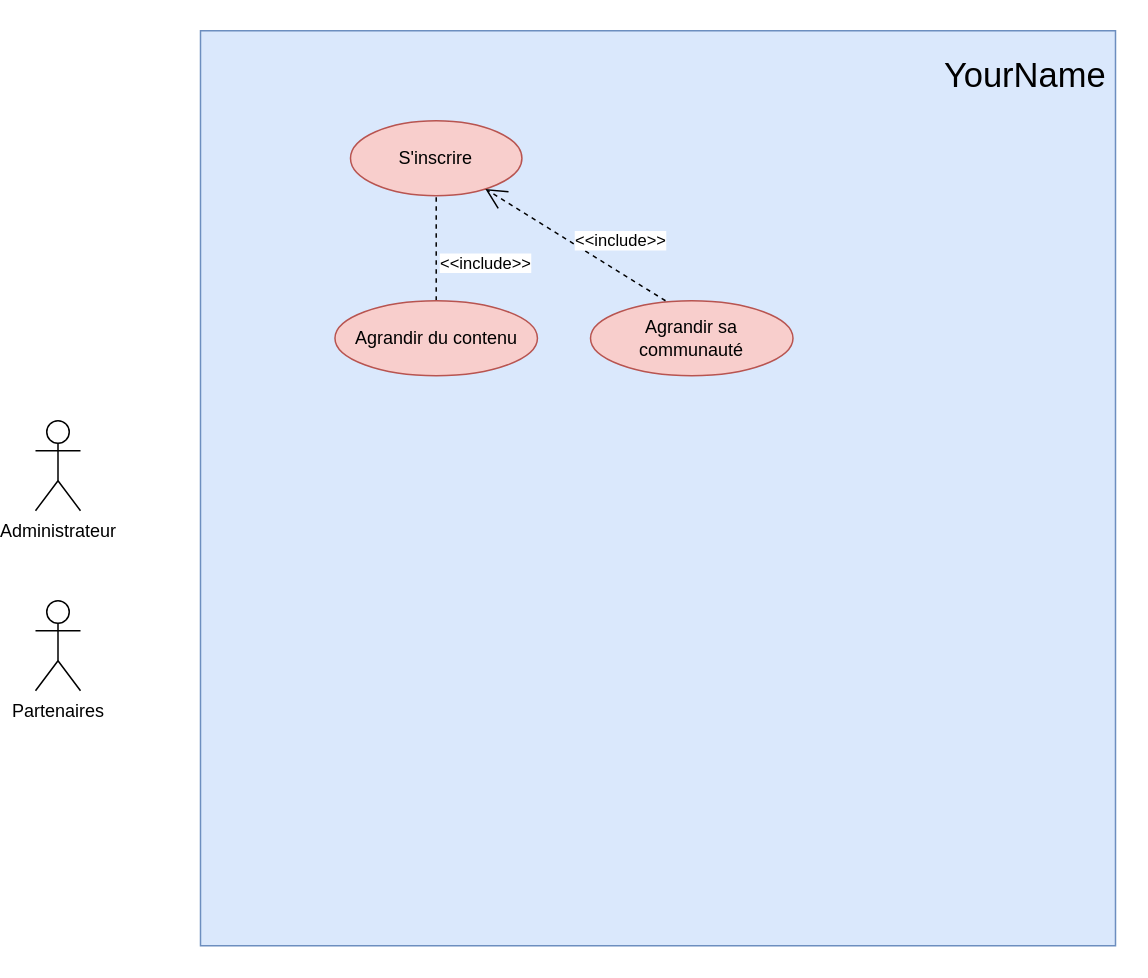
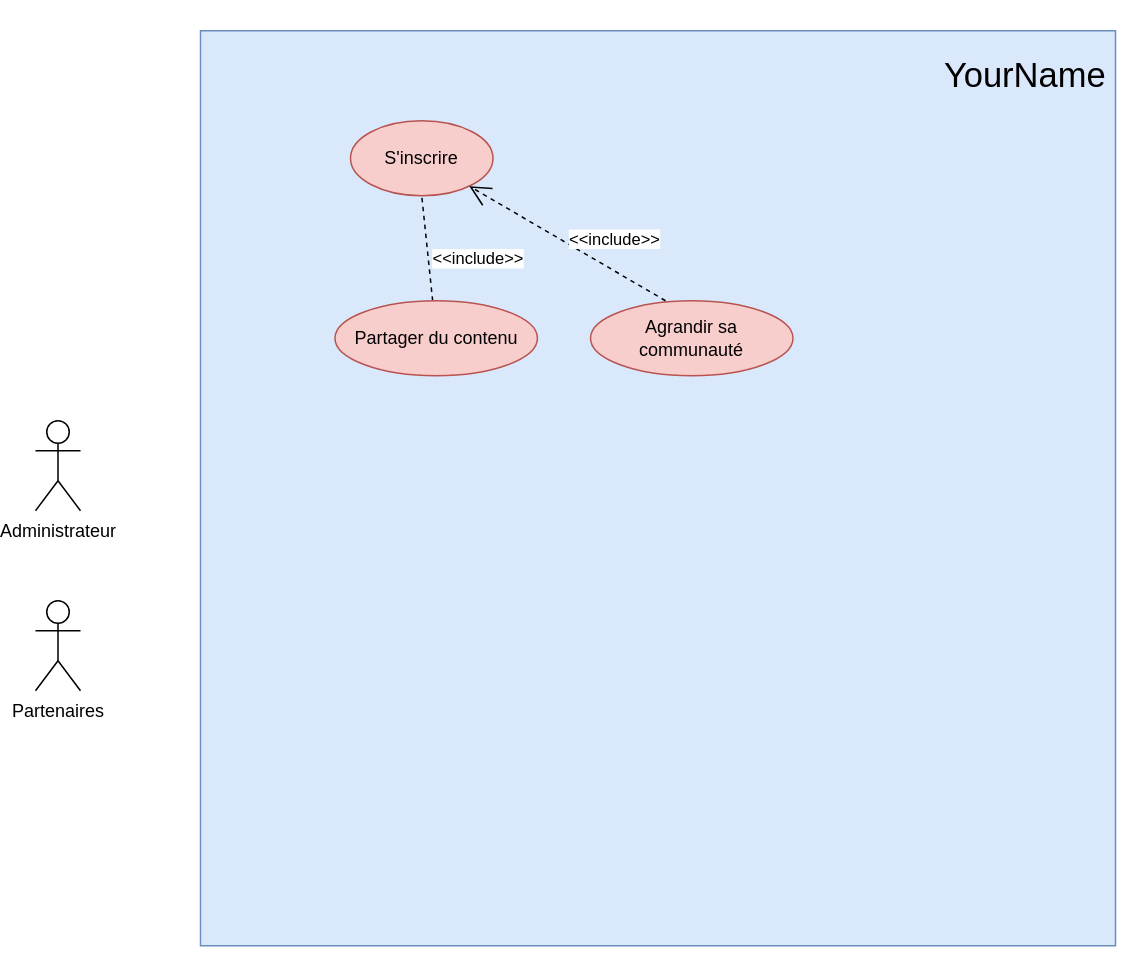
(436, 158) -> (422, 158)
(437, 338) -> (437, 338)
